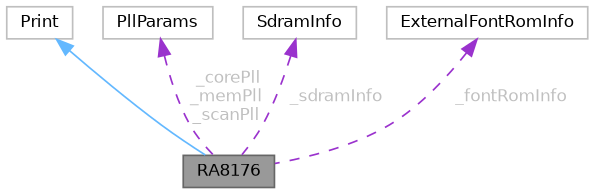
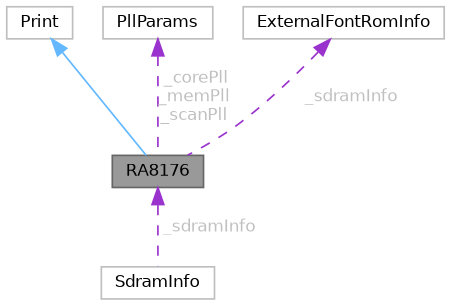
(509, 97) -> (349, 97)
(271, 108) -> (158, 236)
